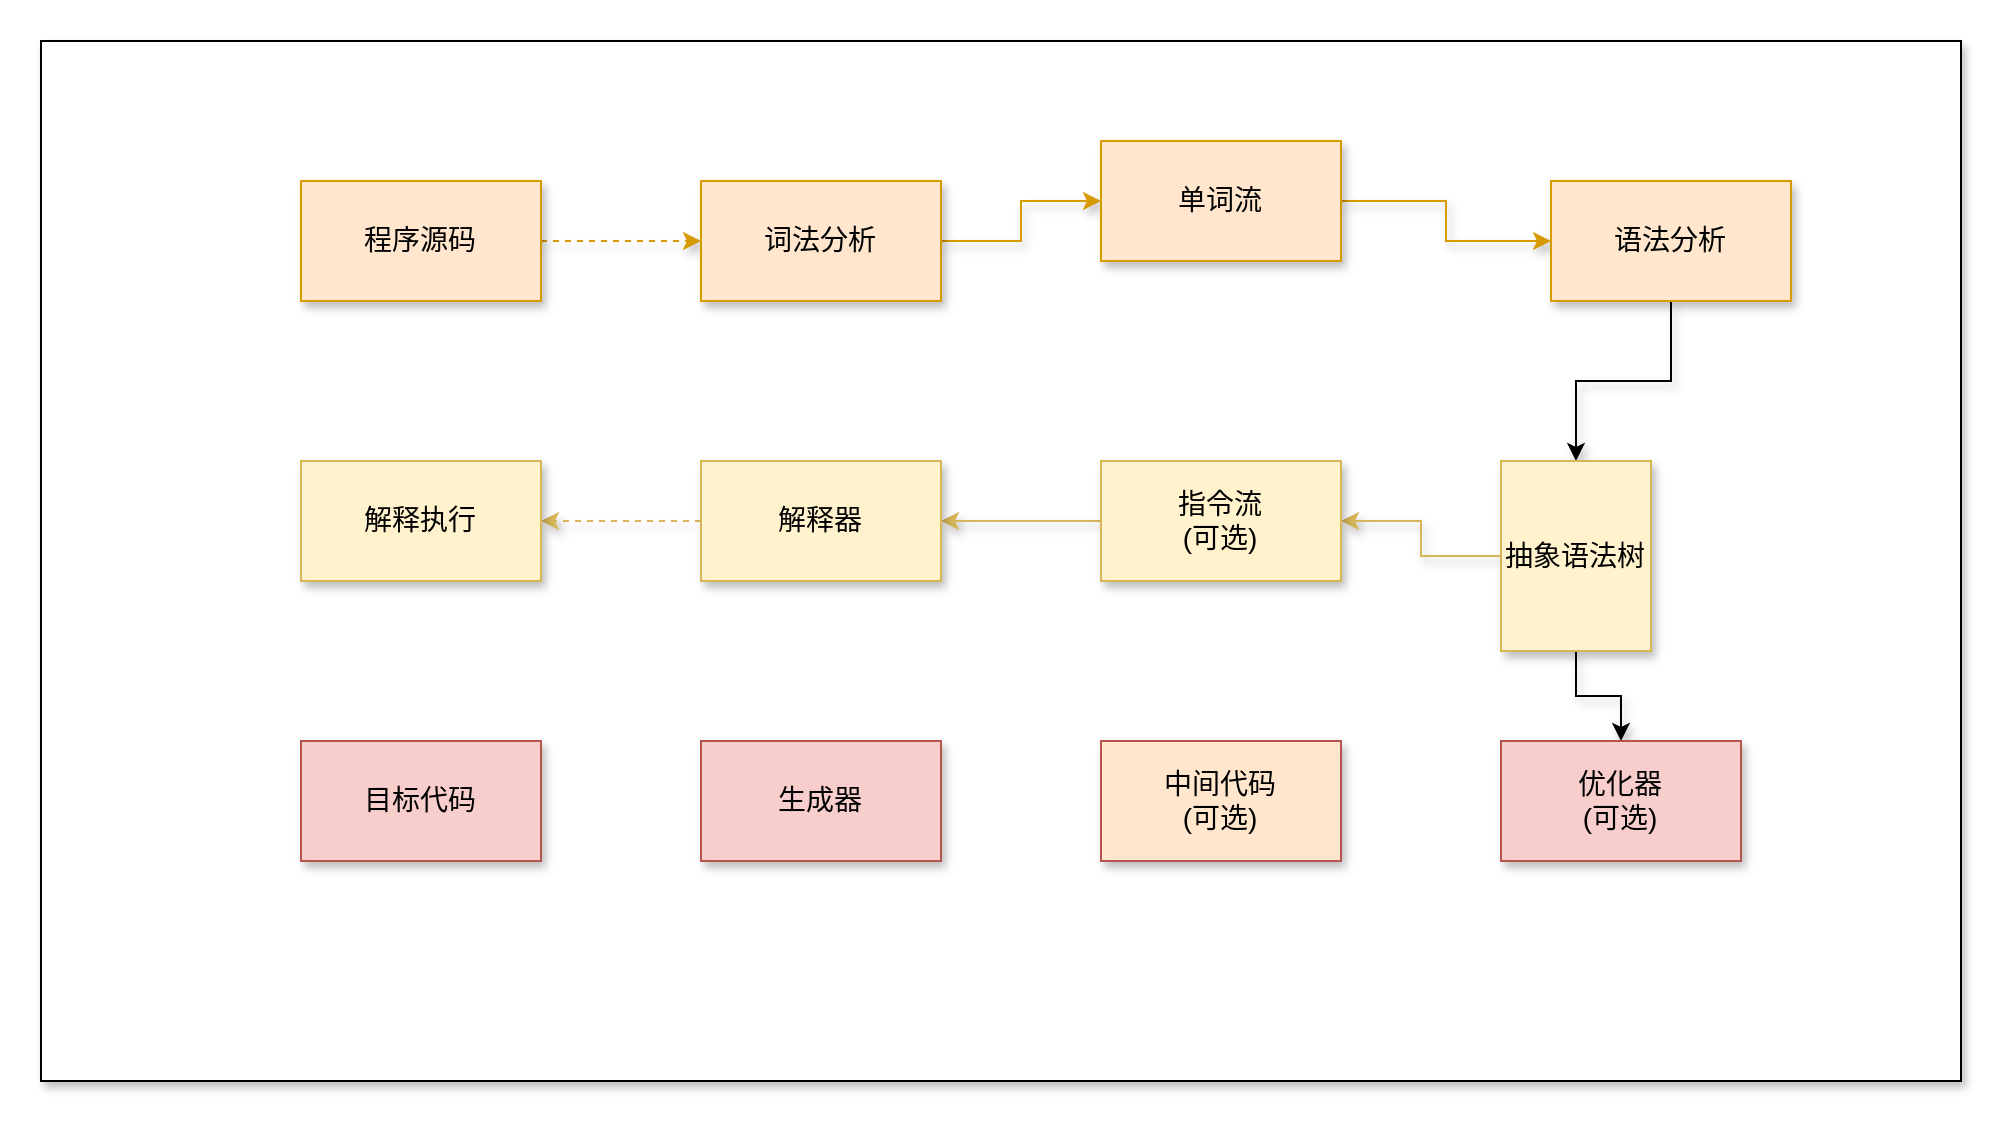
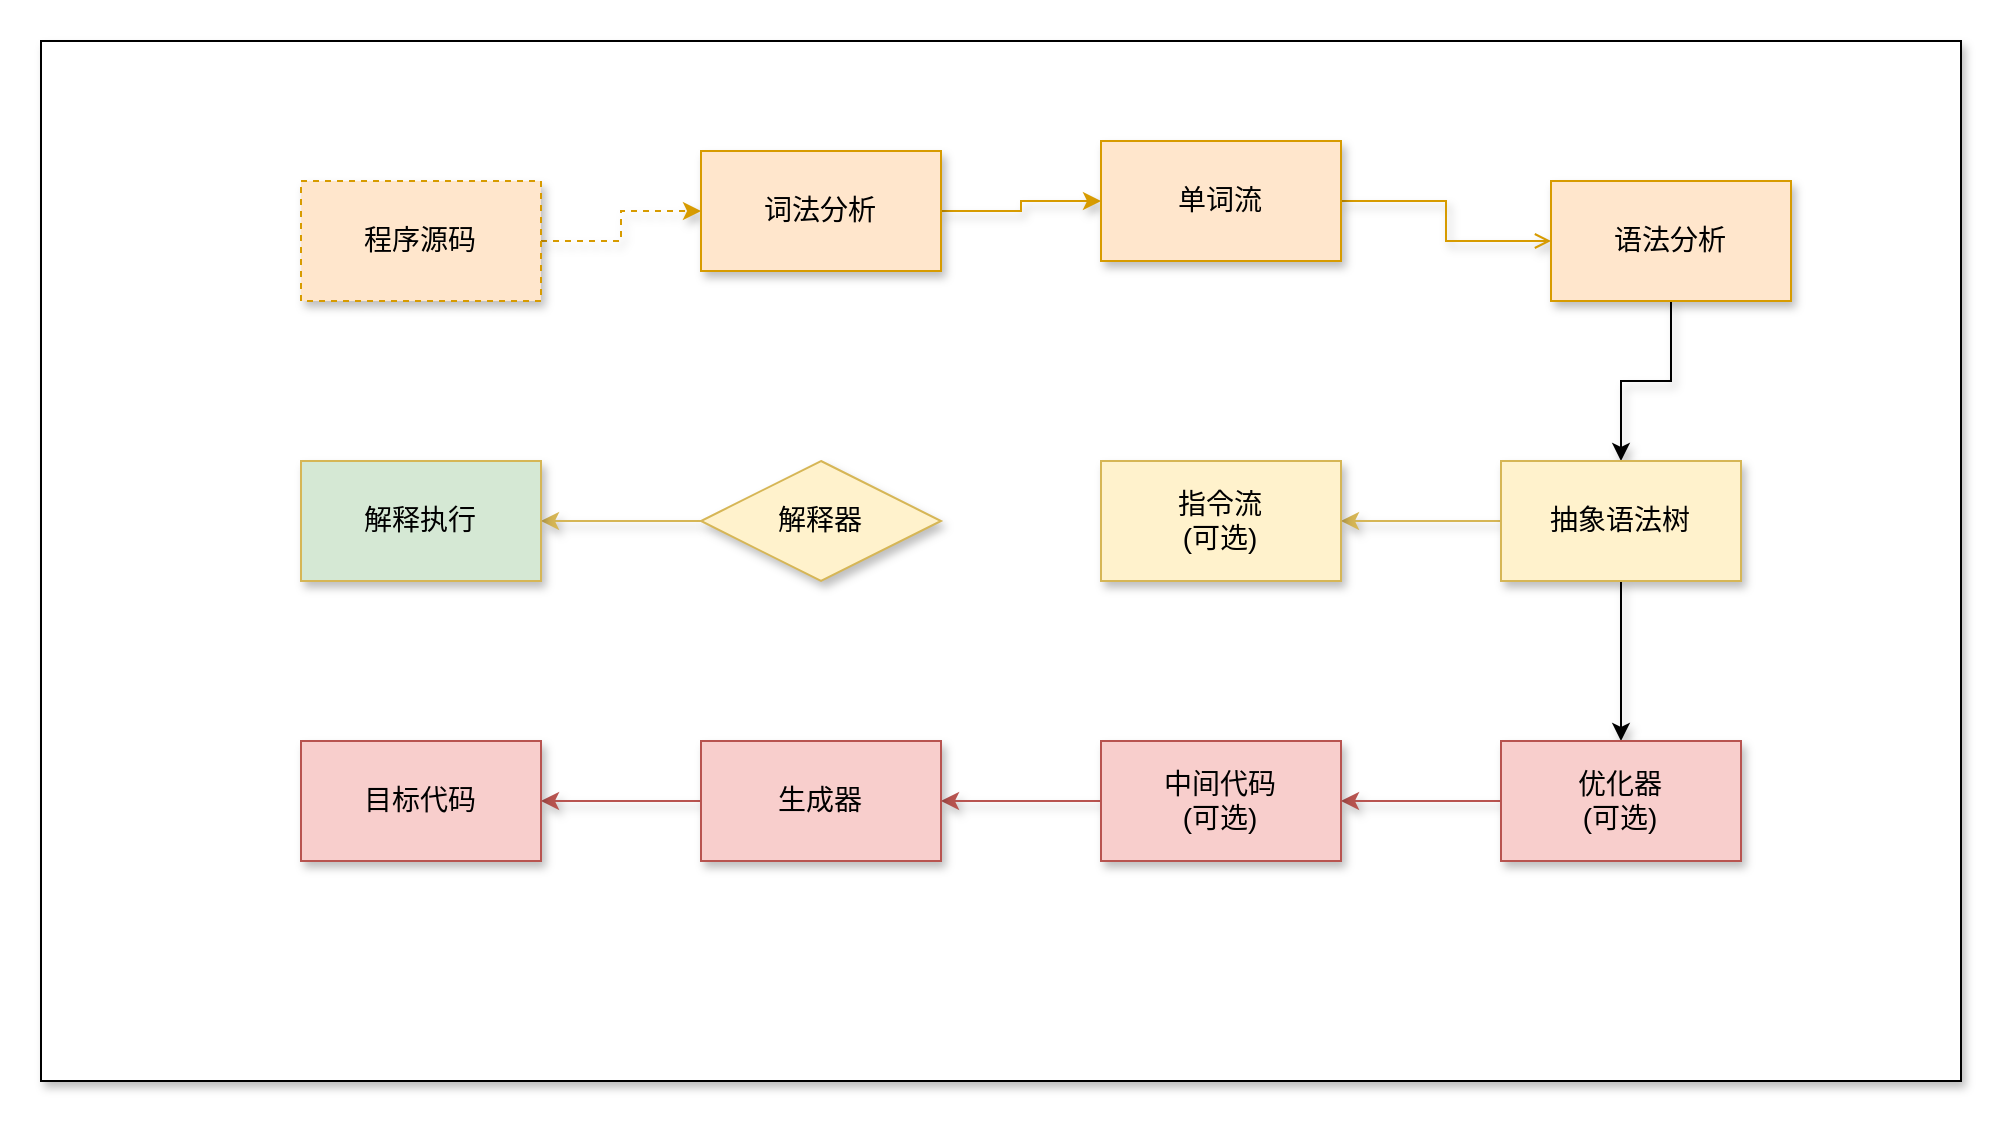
(421, 241) -> (421, 241)
(821, 241) -> (821, 211)
(1536, 241) -> (1538, 241)
(421, 521) -> (421, 521)
(628, 521) -> (628, 521)
(821, 521) -> (821, 521)
(1028, 521) -> none
(1576, 556) -> (1621, 521)
none -> (628, 801)
none -> (1028, 801)
(1221, 801) -> (1221, 801)
none -> (1428, 801)
